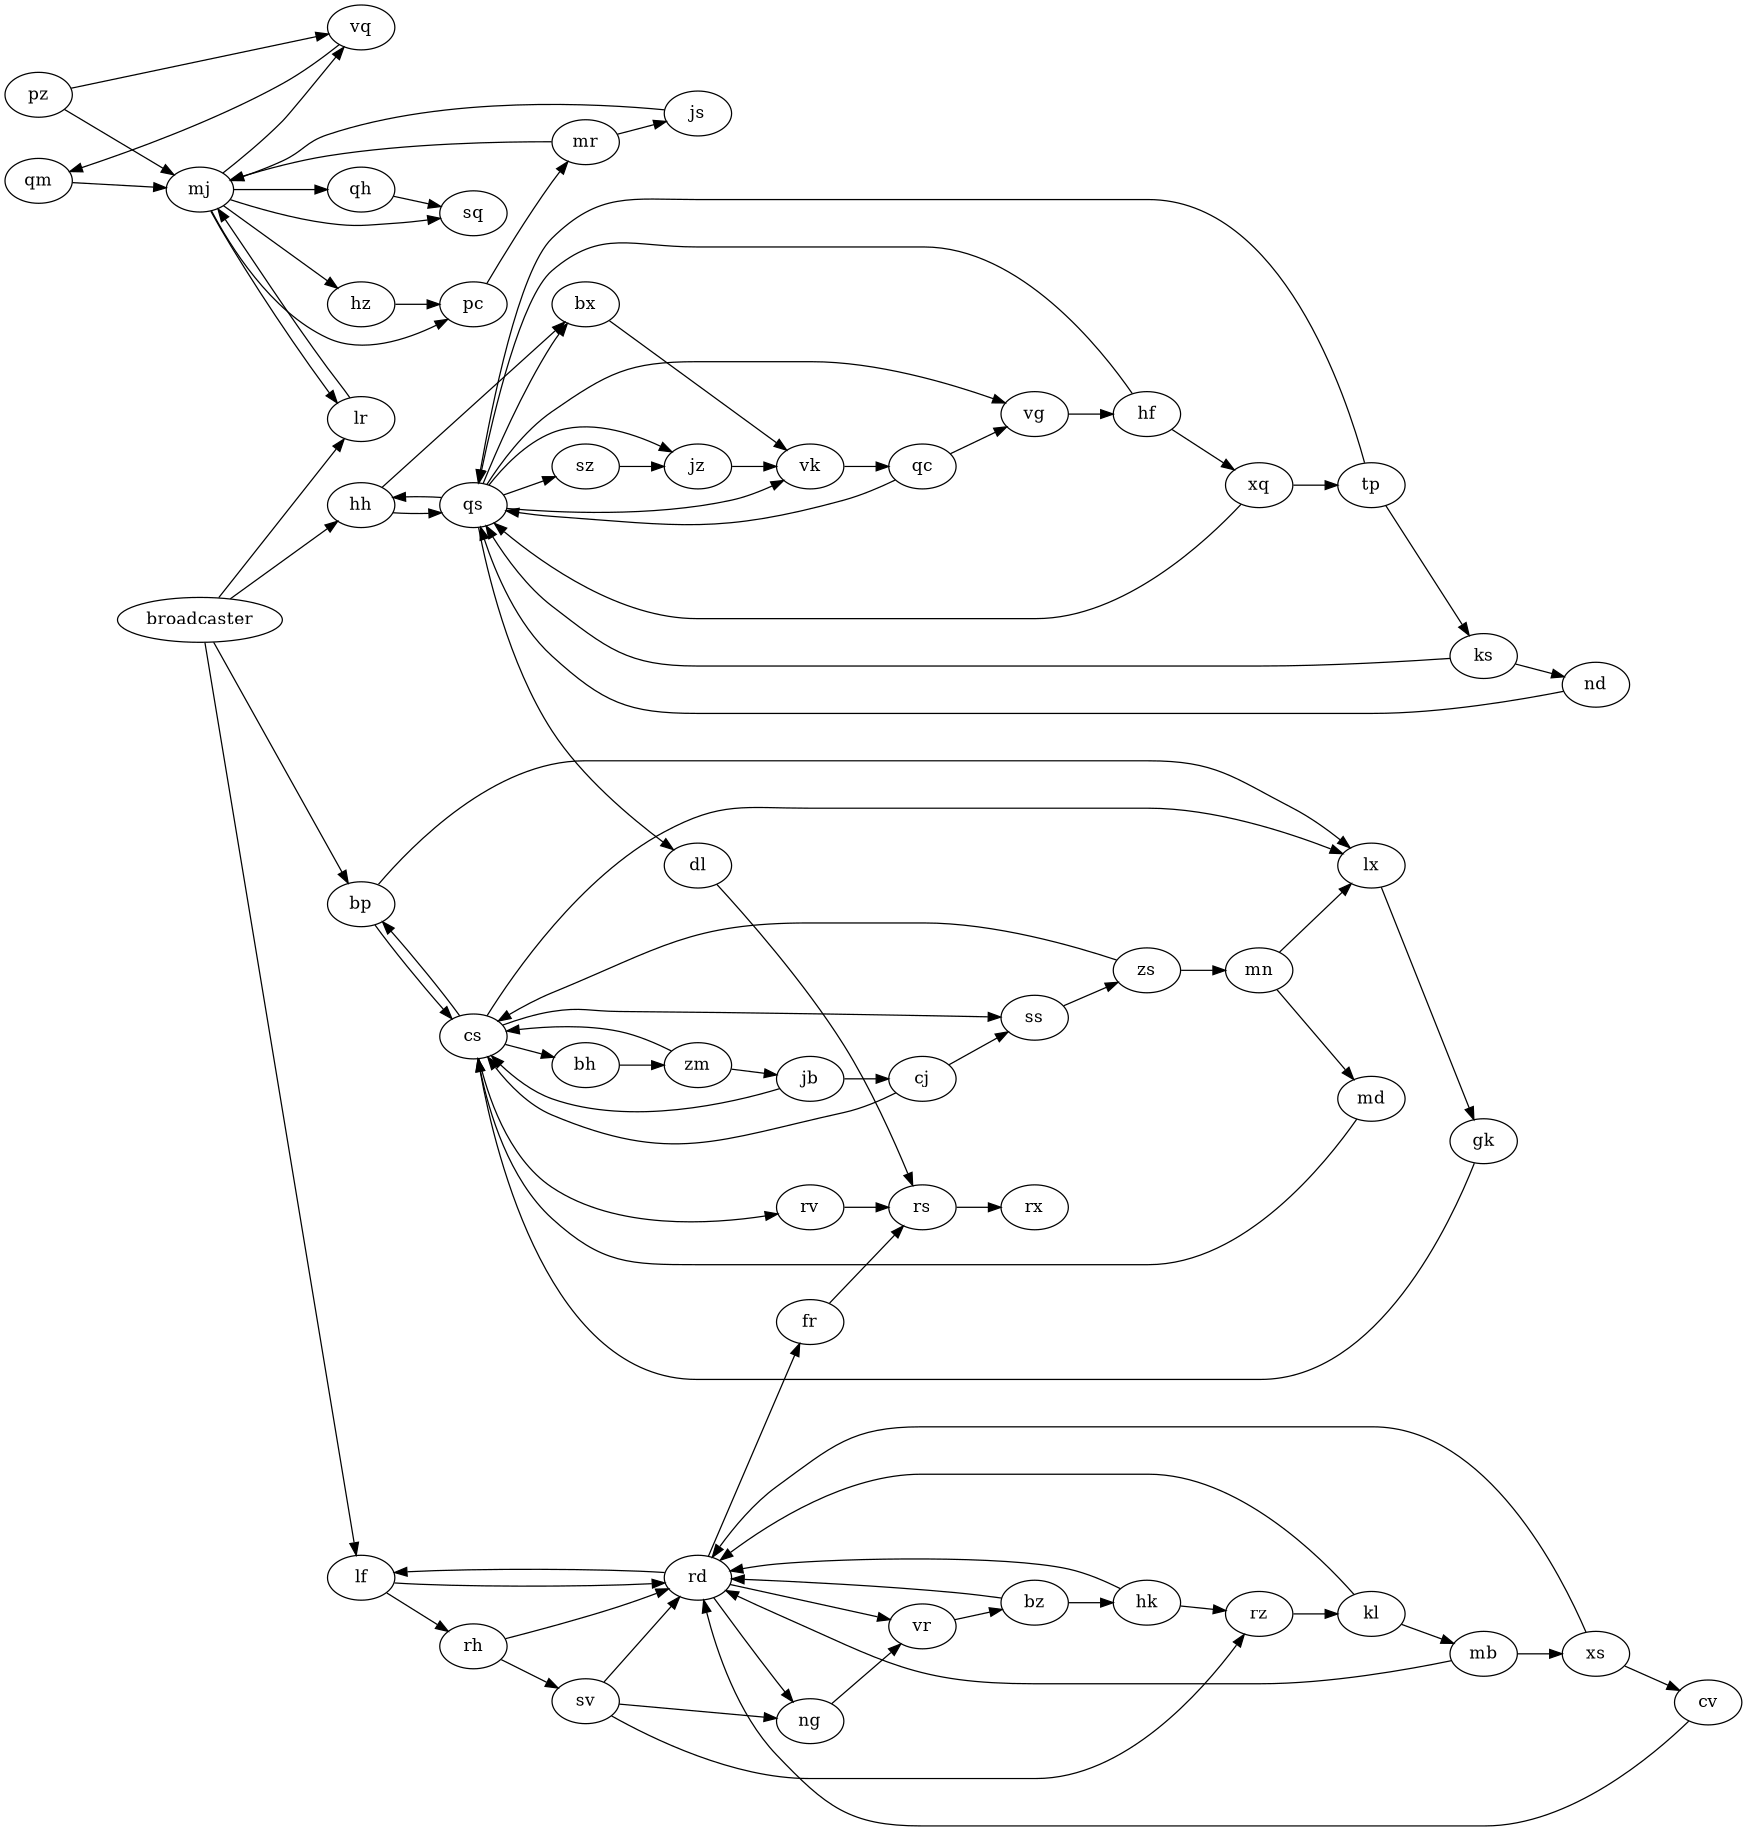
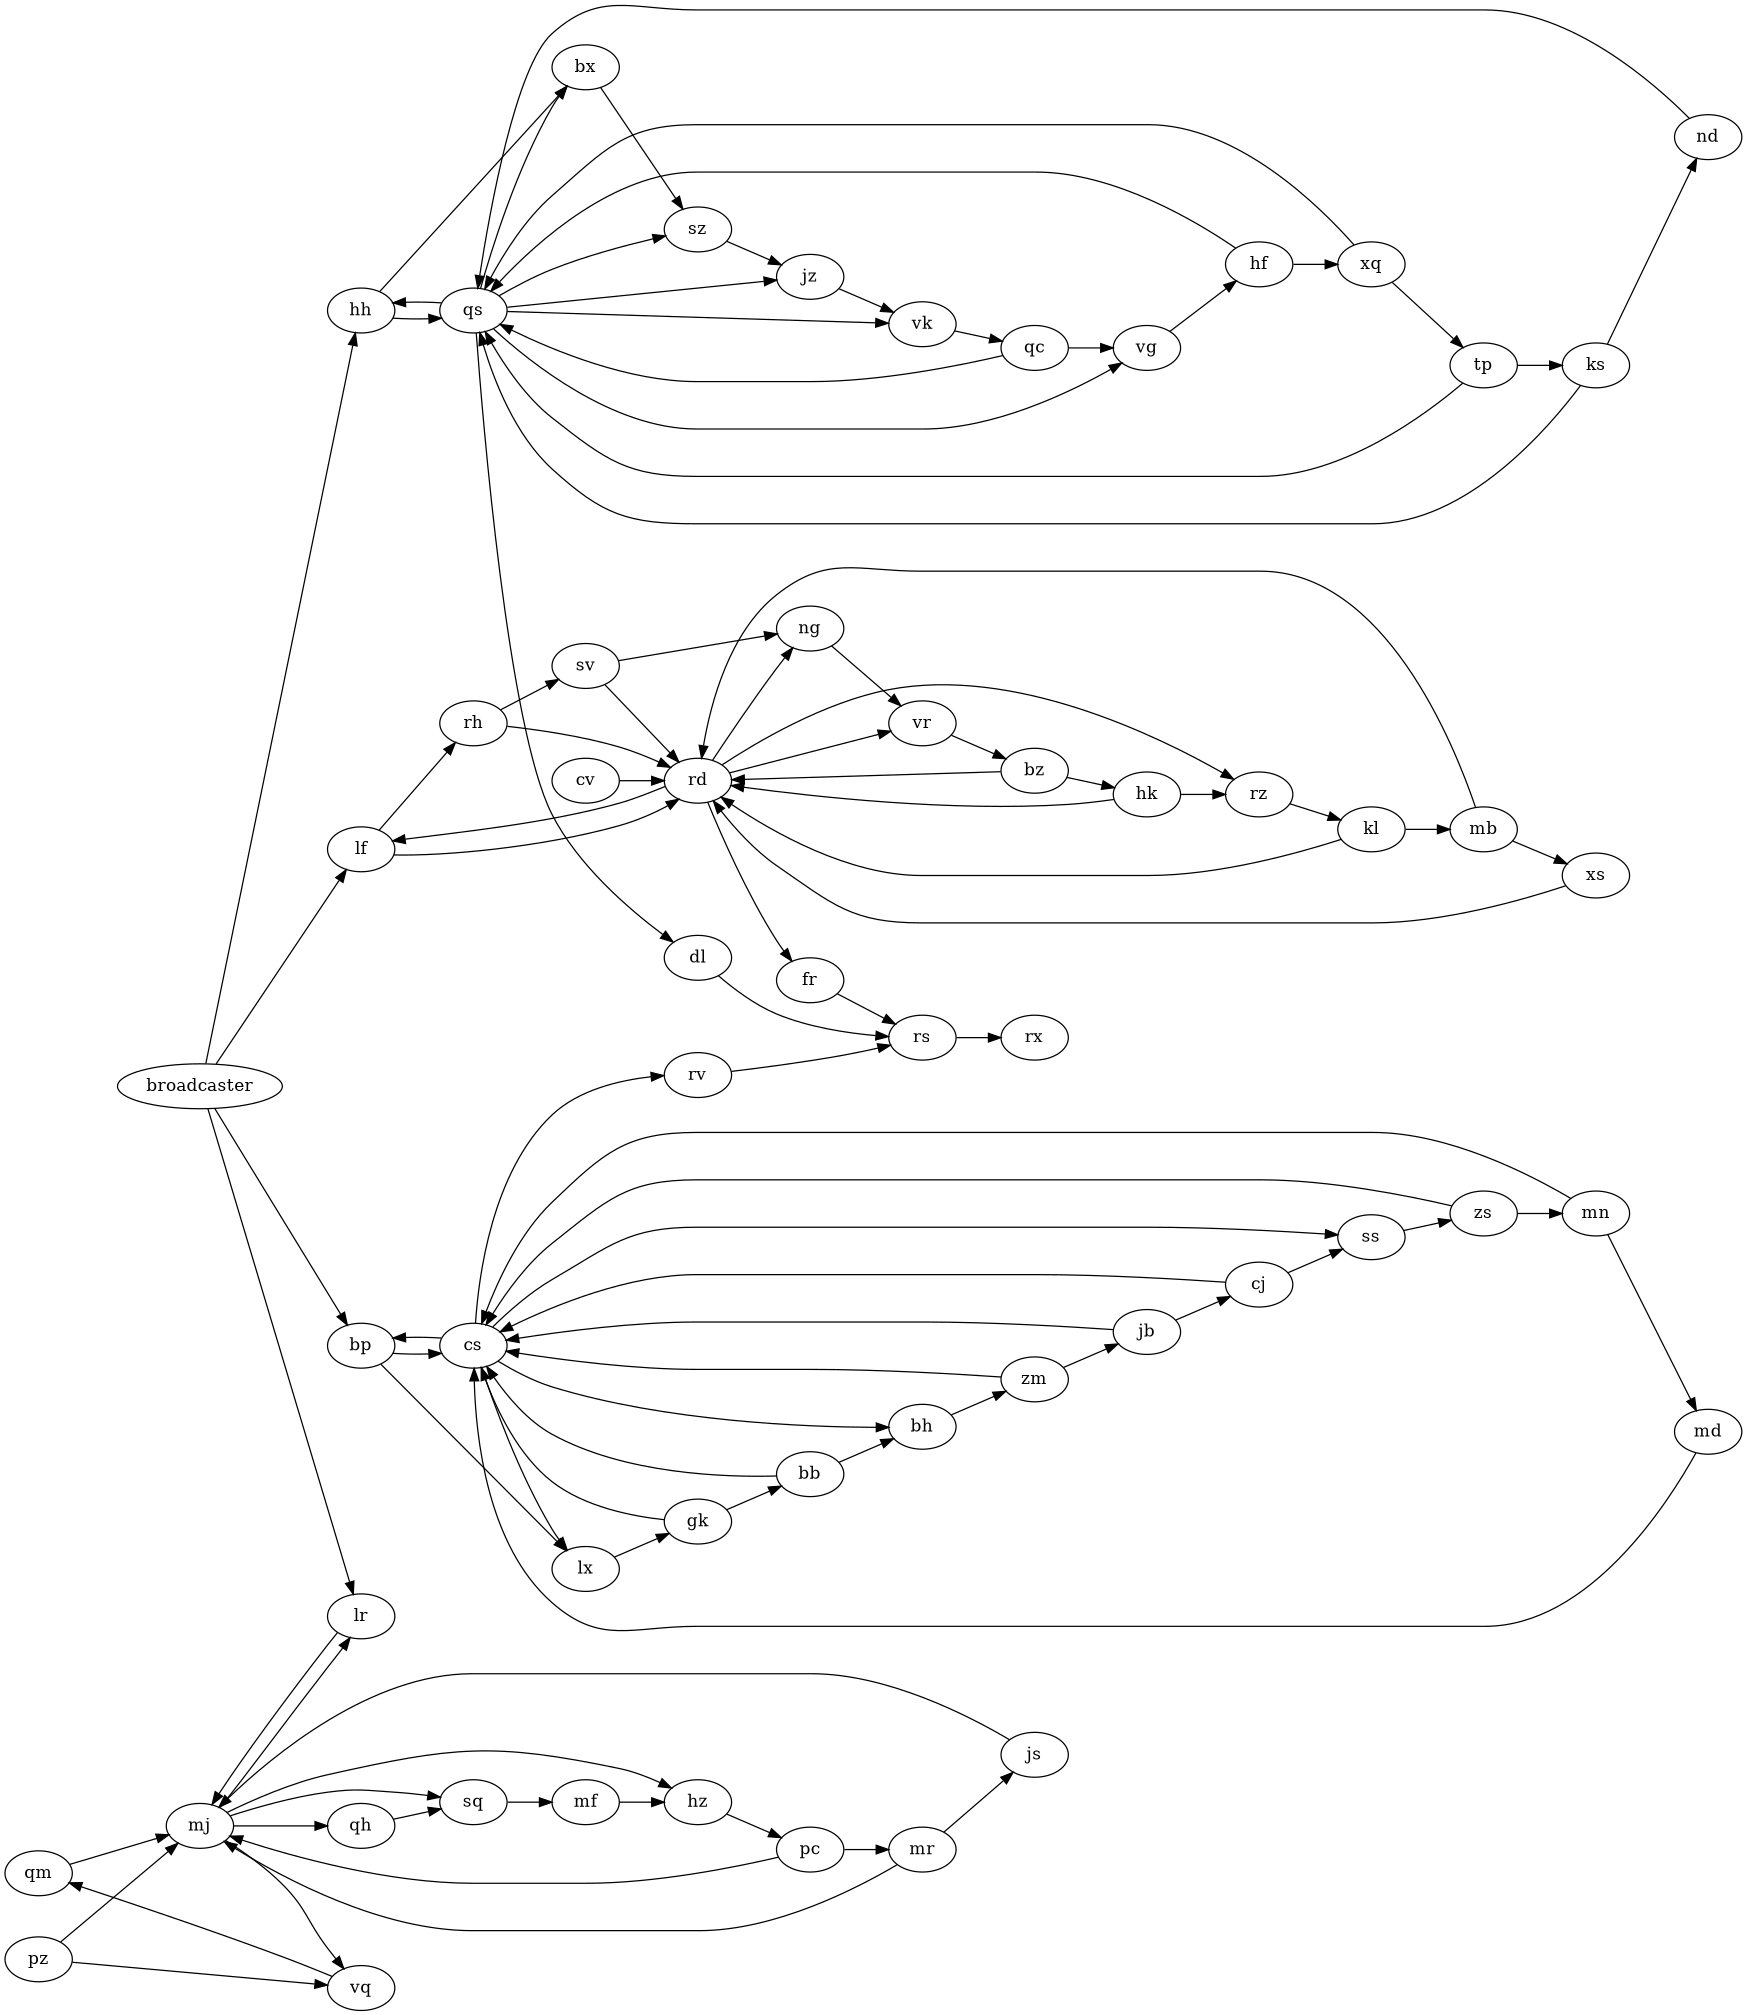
(313, 330) -> (509, 1883)
(693, 382) -> (638, 143)
(1311, 922) -> (992, 1132)
none -> (810, 1474)
(1647, 1676) -> none
(942, 1779) -> (972, 687)
none -> (586, 1802)
